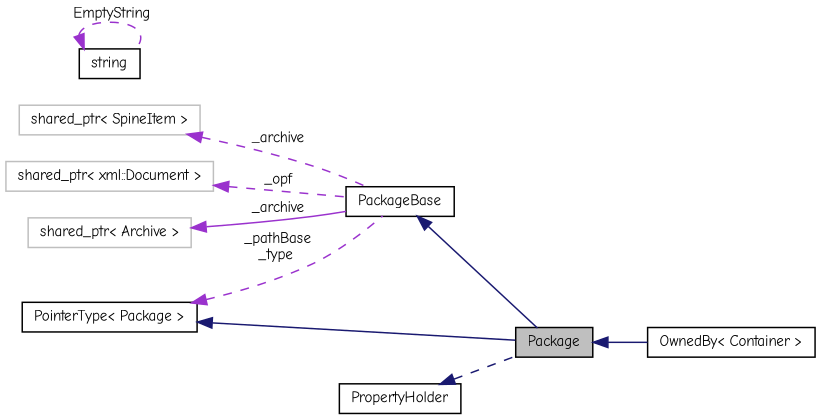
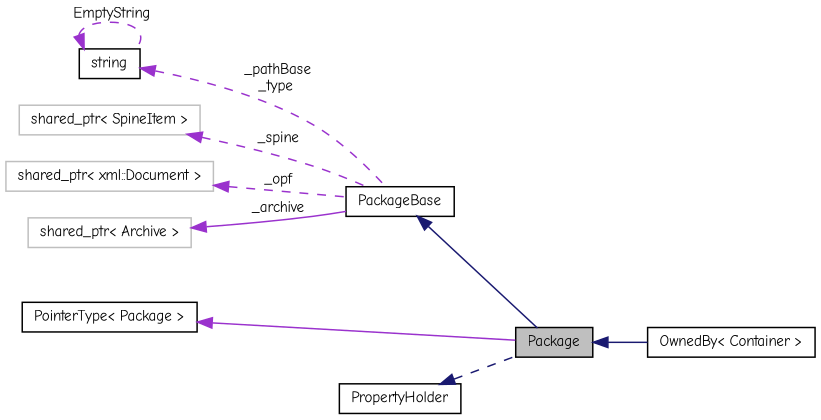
(276, 139) -> (276, 139)
(300, 269) -> (281, 109)
(364, 332) -> (364, 332)
